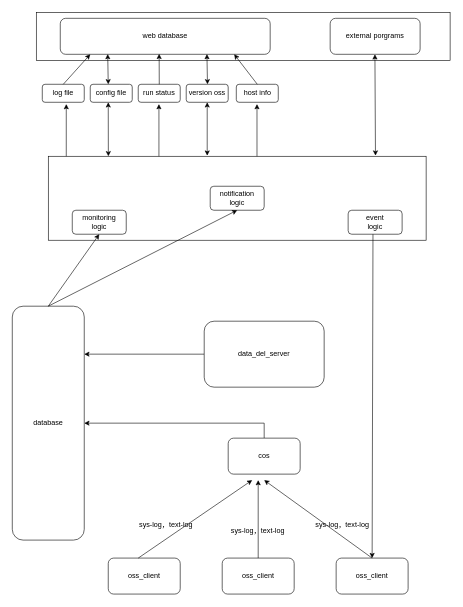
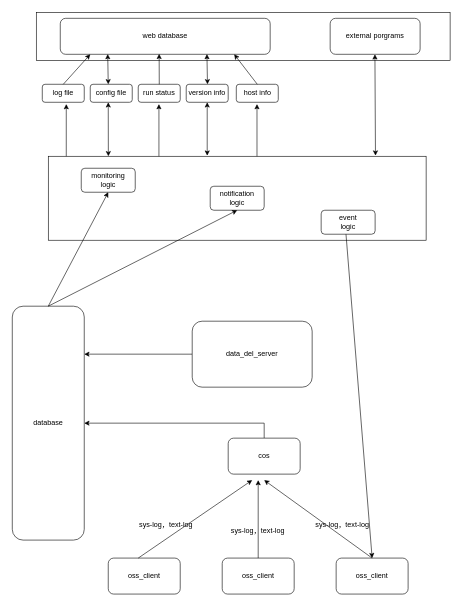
(207, 93) -> (207, 93)
(99, 222) -> (108, 180)
(375, 222) -> (348, 222)
(264, 354) -> (252, 354)
